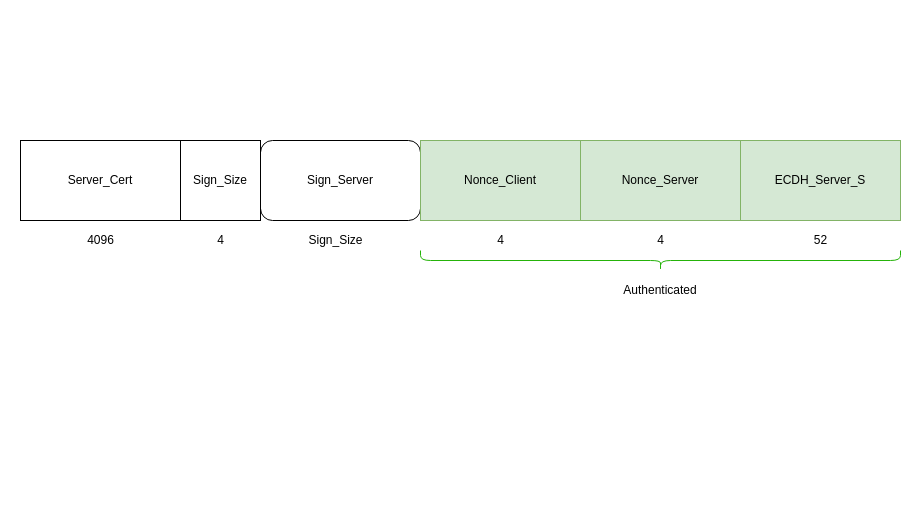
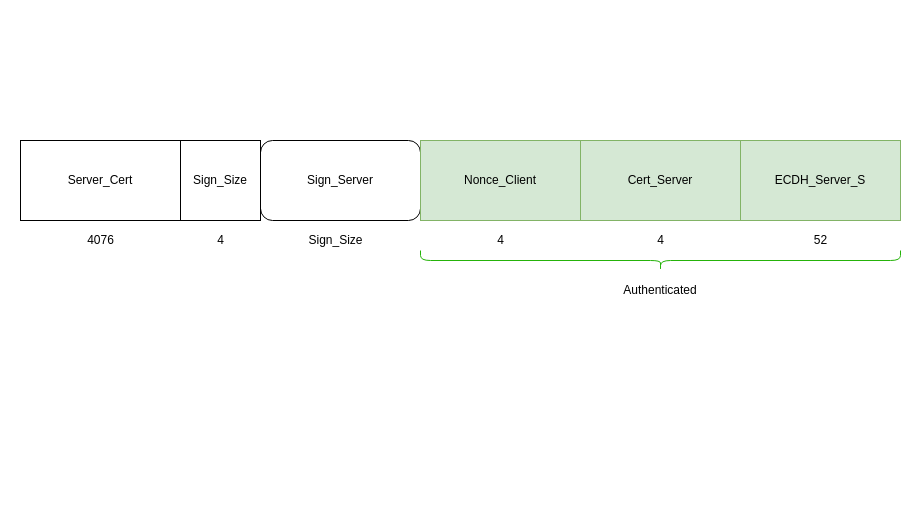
(661, 181) -> (661, 181)
(101, 241) -> (101, 241)
